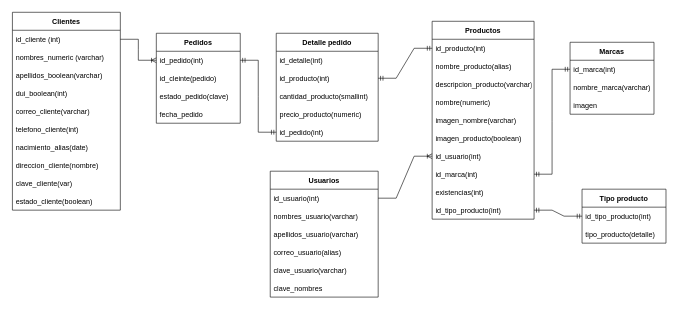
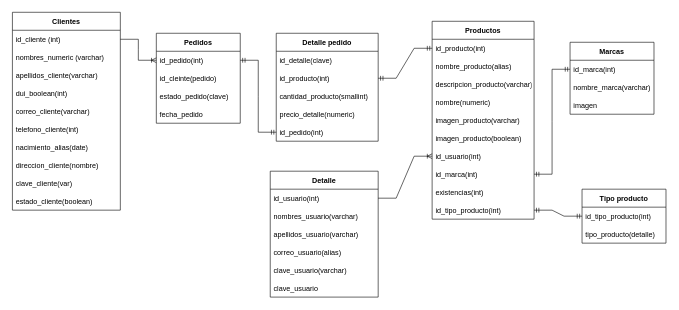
(306, 61) -> (310, 61)
(64, 76) -> (63, 76)
(326, 115) -> (322, 115)
(479, 121) -> (483, 121)
(324, 181) -> (324, 181)
(299, 289) -> (298, 289)
